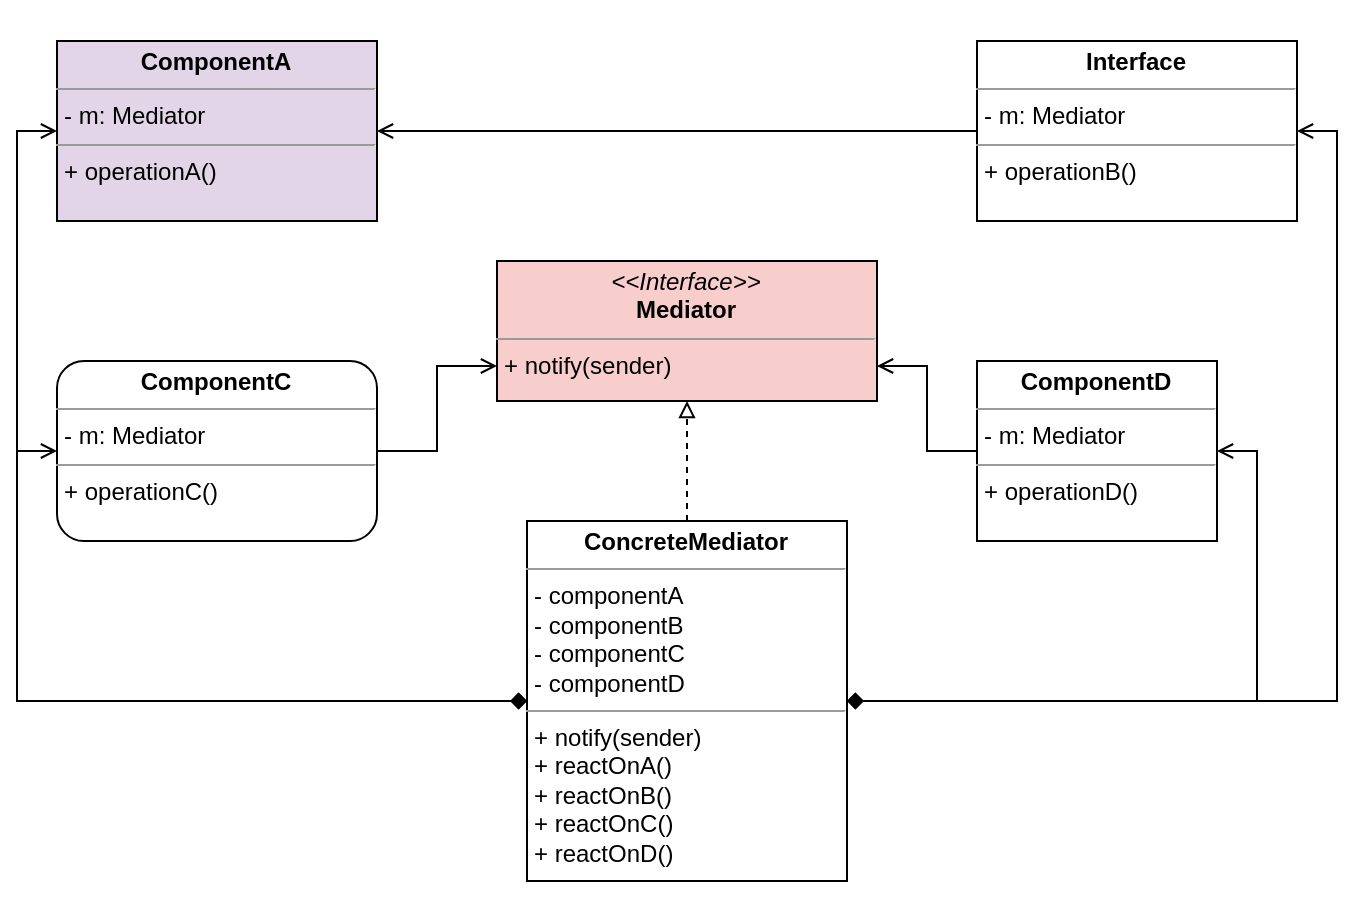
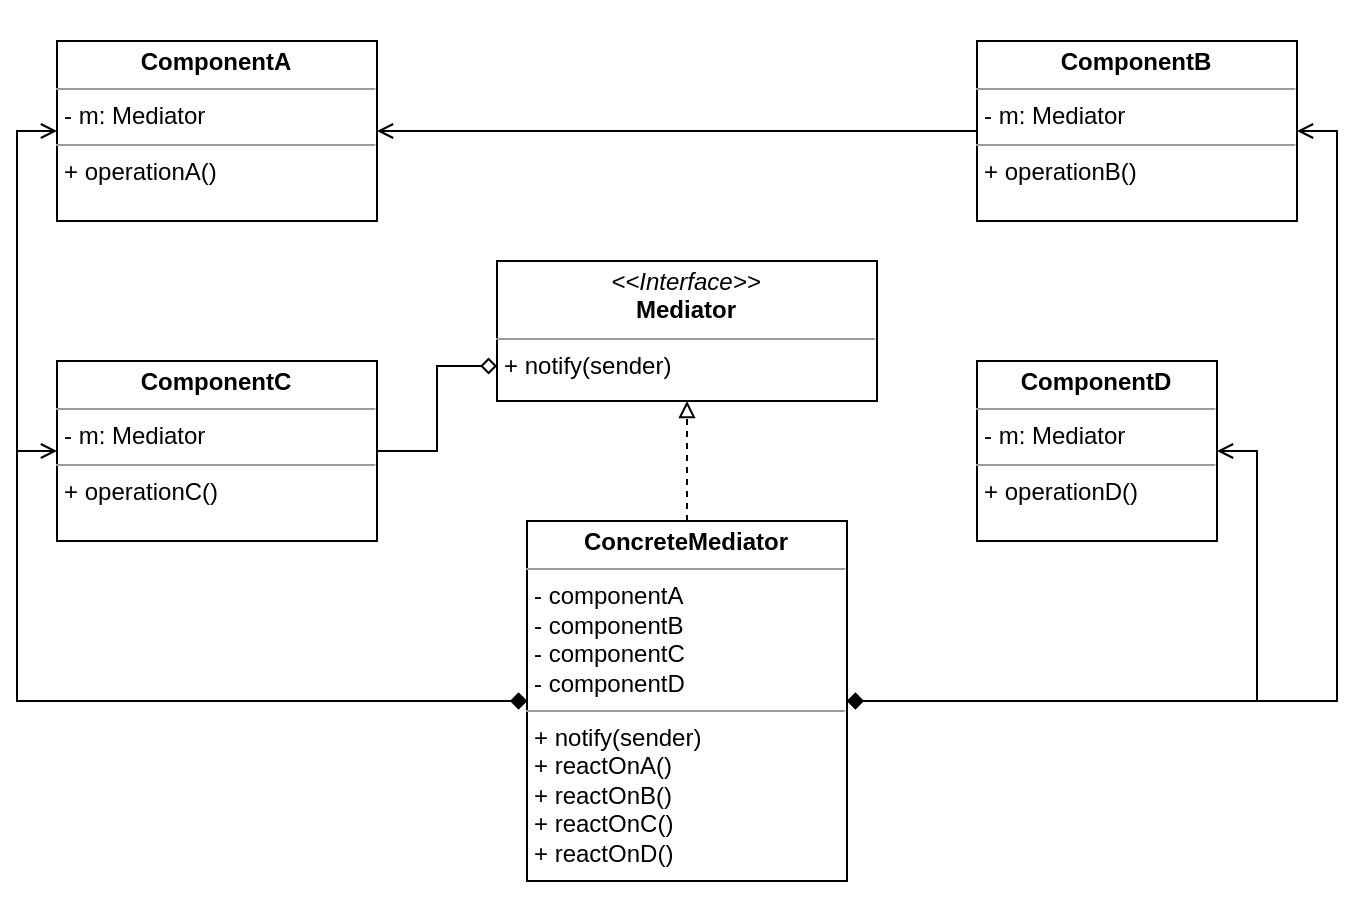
(1065, 84) -> (1065, 84)
(217, 131) -> (217, 131)
(687, 331) -> (687, 331)
(486, 366) -> (481, 366)
(927, 411) -> none
(217, 451) -> (217, 451)
